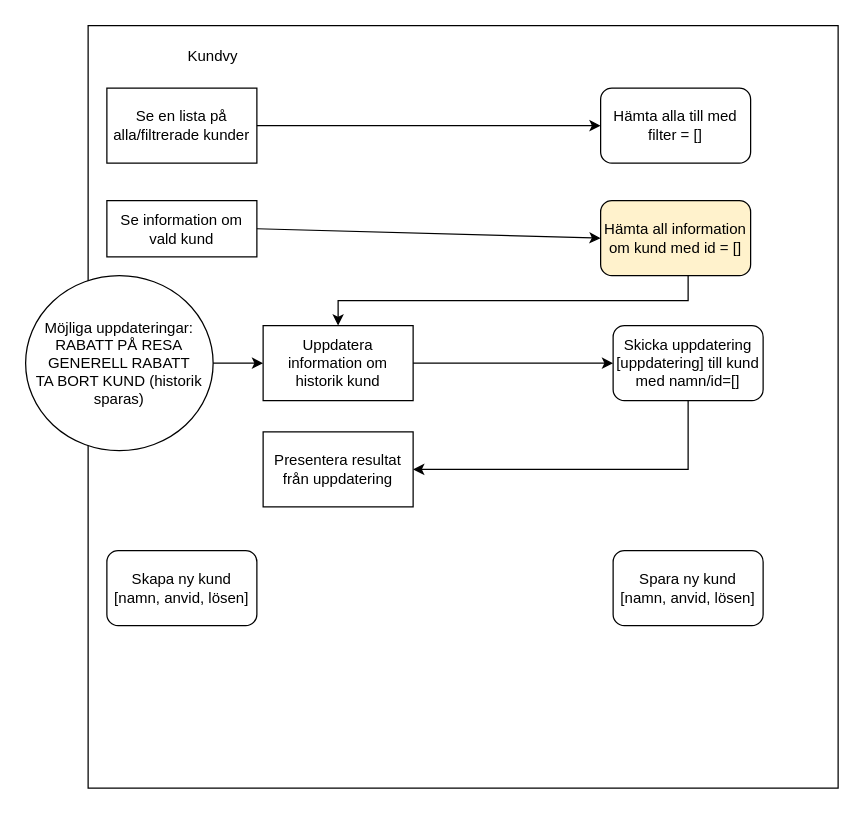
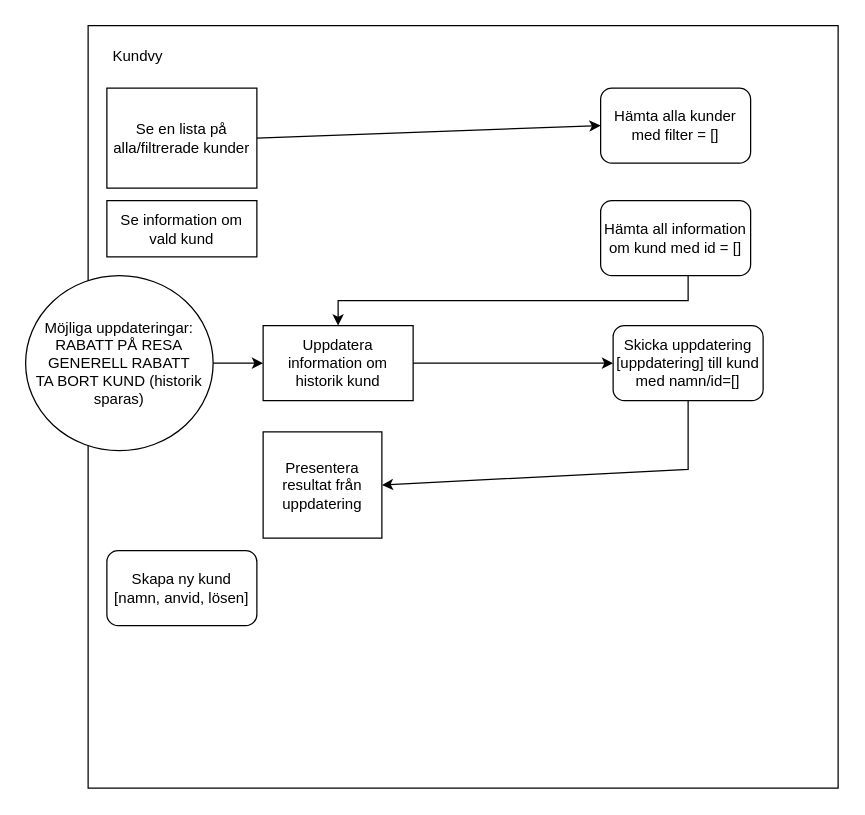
(213, 57) -> (138, 57)
(182, 126) -> (182, 138)
(676, 126) -> (676, 126)
(424, 233) -> none
(676, 238) -> (676, 238)
(338, 469) -> (323, 485)
(688, 588) -> none
